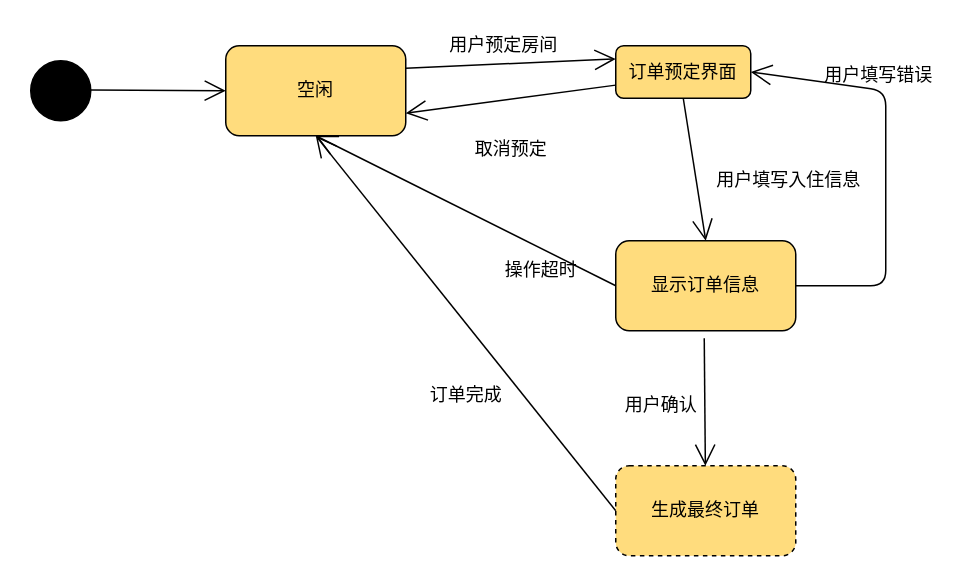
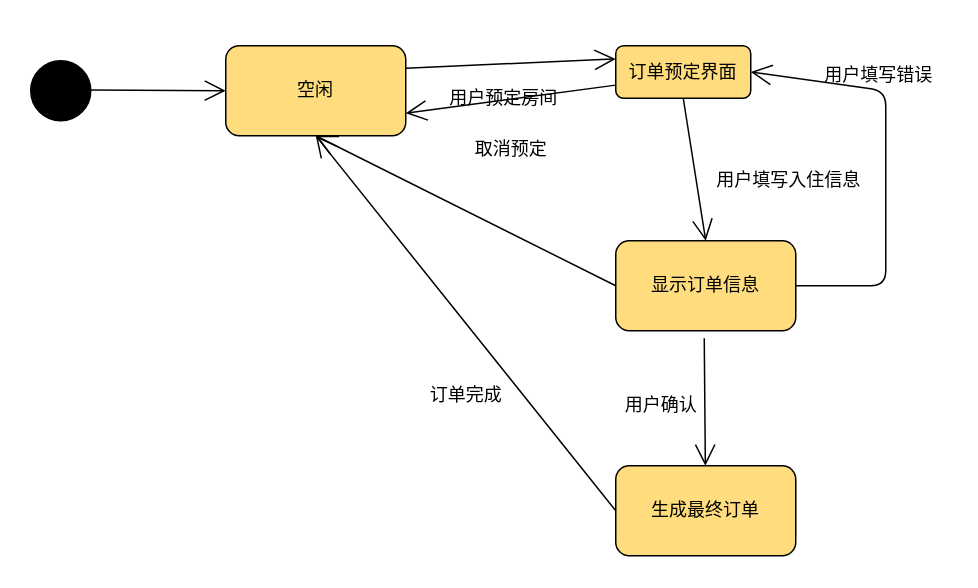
(503, 46) -> (503, 98)
(541, 271) -> none
(706, 511) -> (706, 511)
